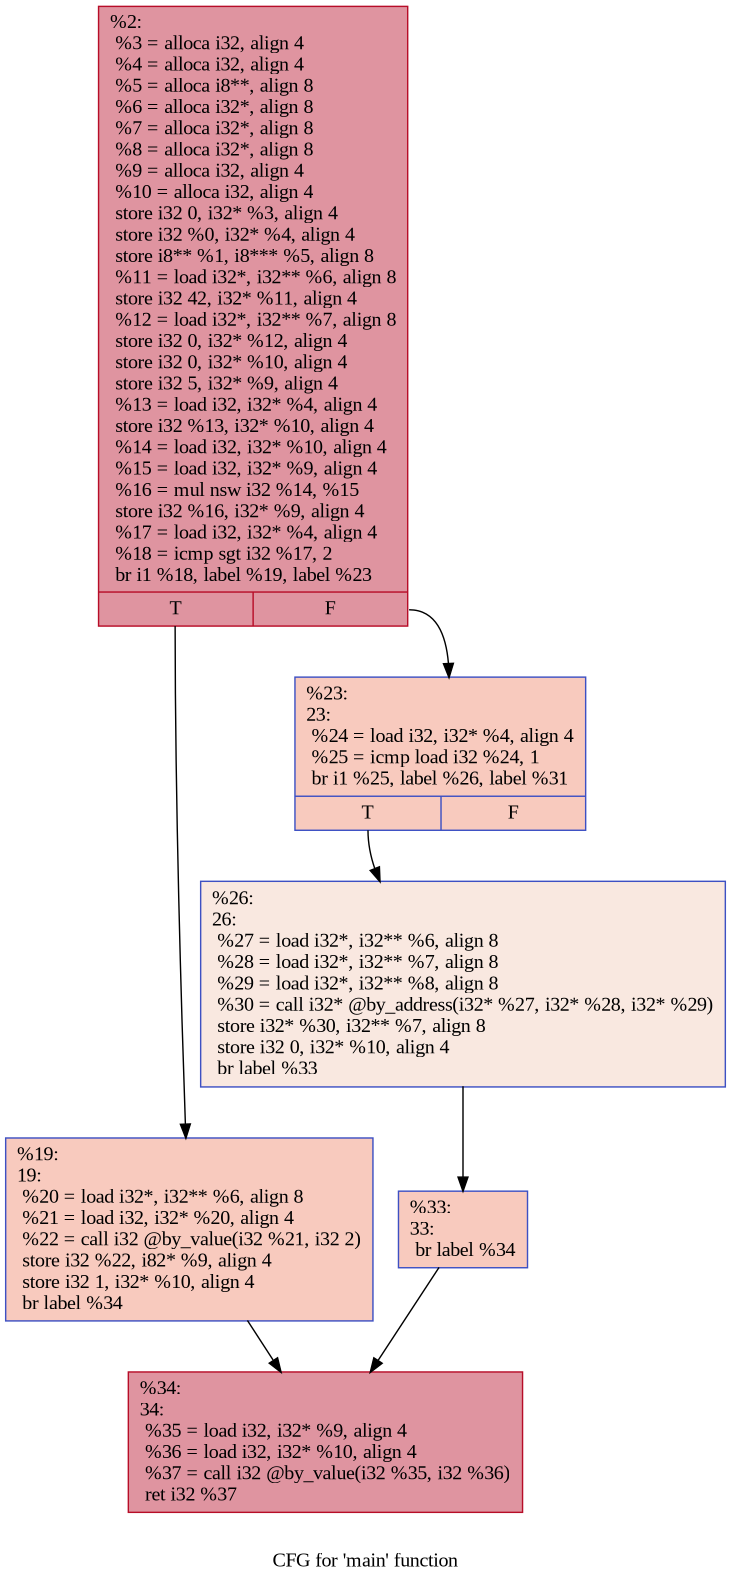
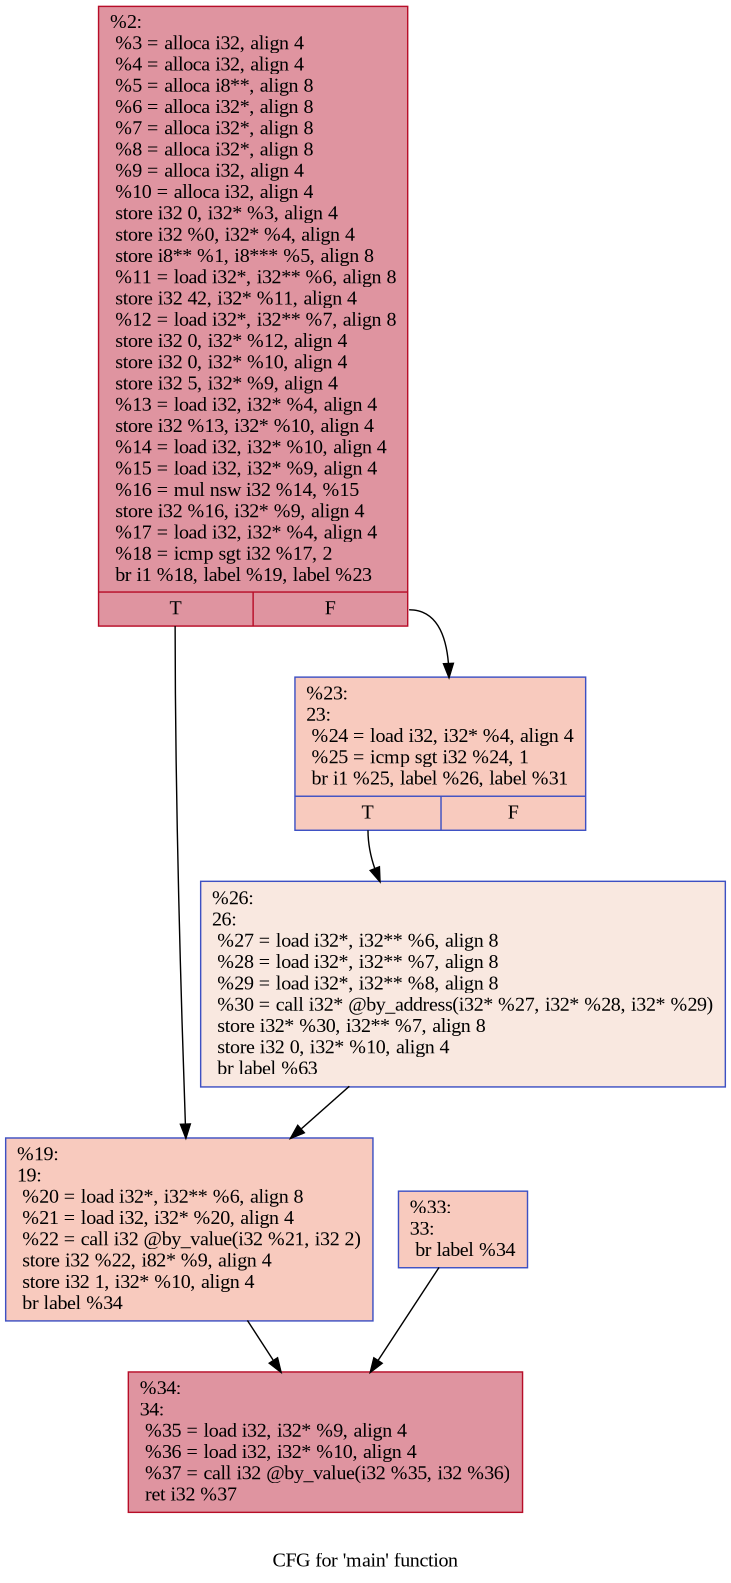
(423, 757) -> (418, 757)
(265, 1069) -> (265, 1069)
(463, 1132) -> (325, 1108)
